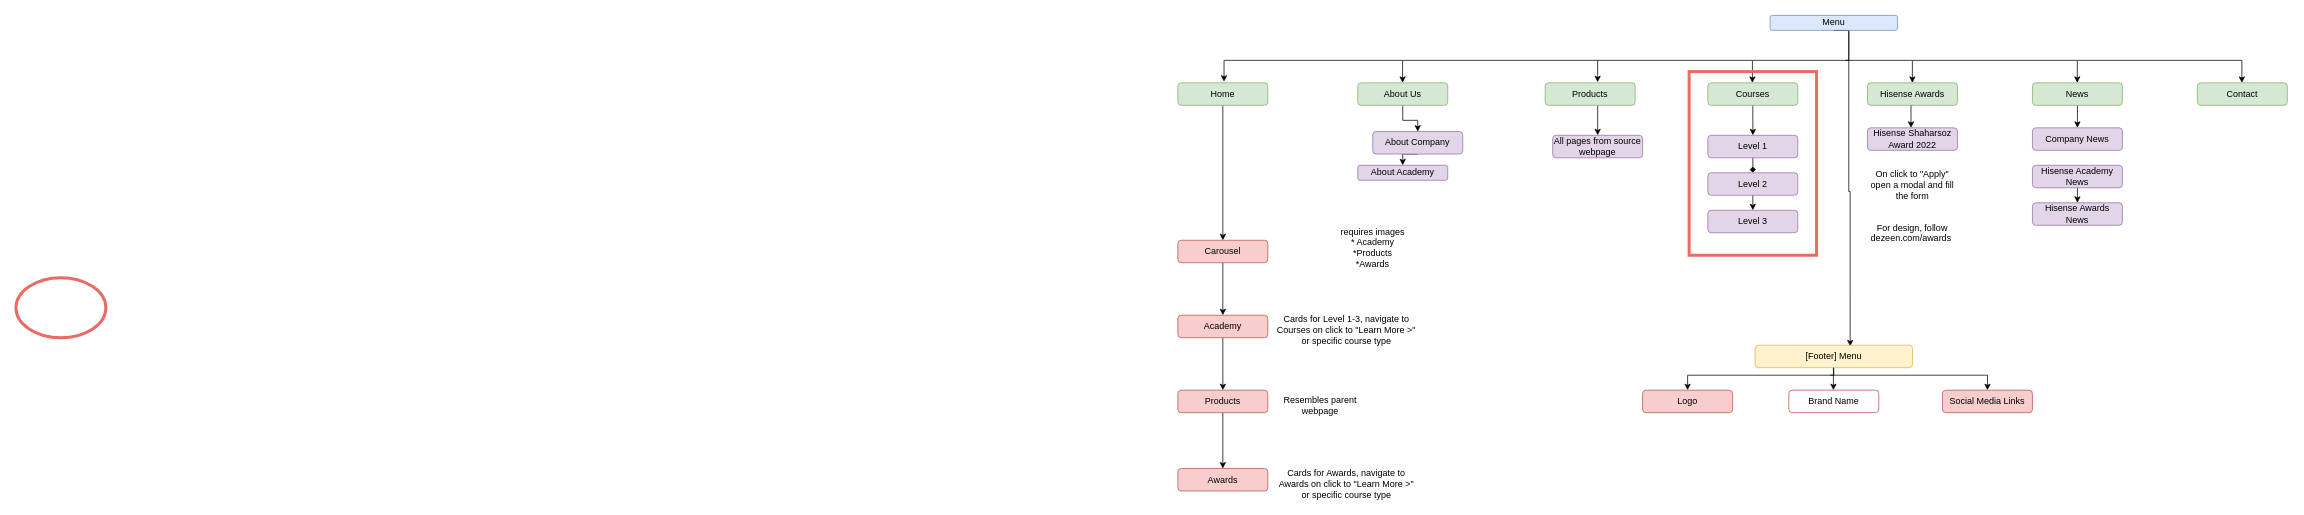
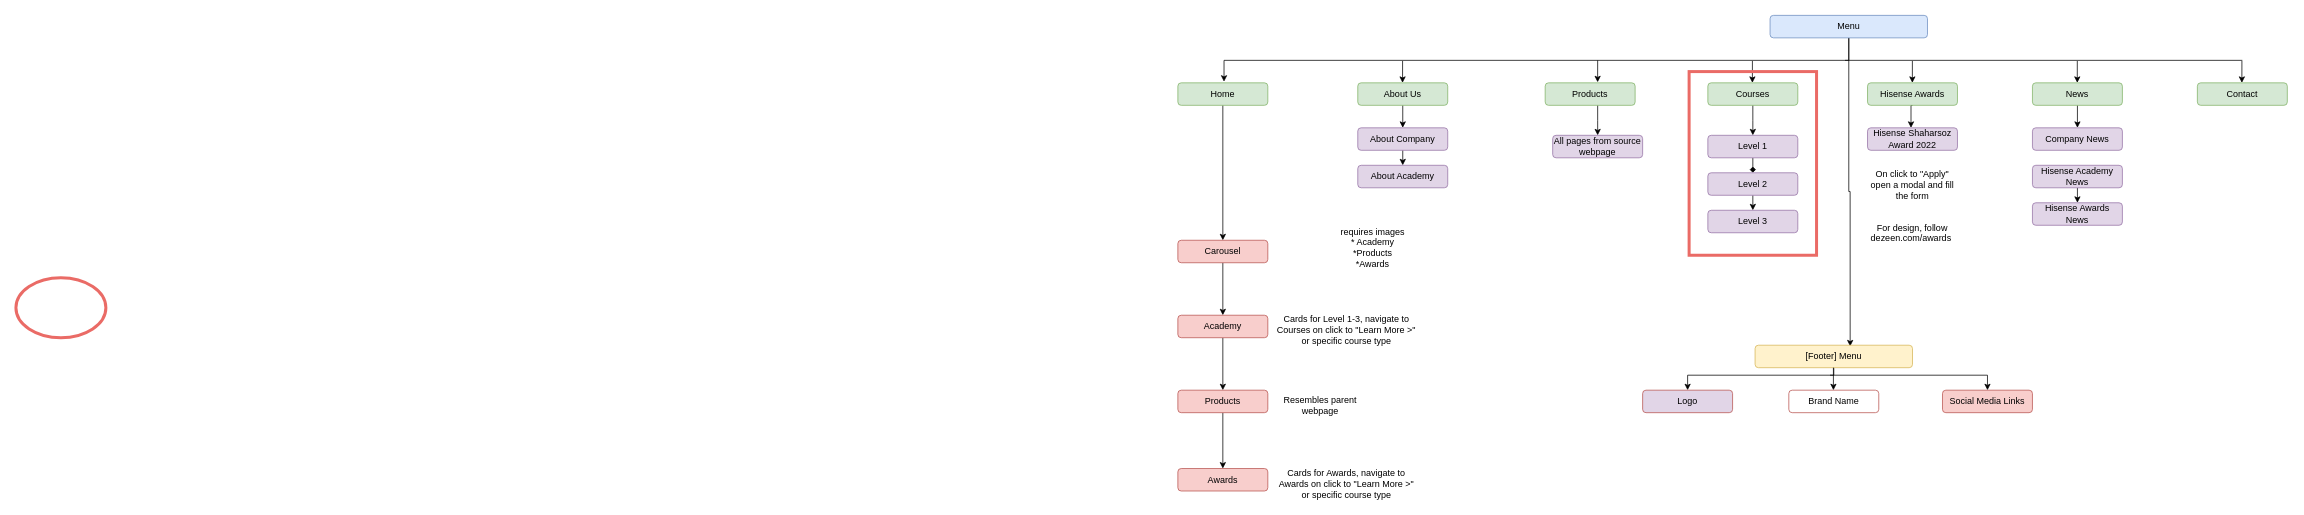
(1834, 23) -> (1849, 27)
(1418, 143) -> (1403, 139)
(1403, 173) -> (1403, 177)
(1688, 402) -> (1688, 402)
